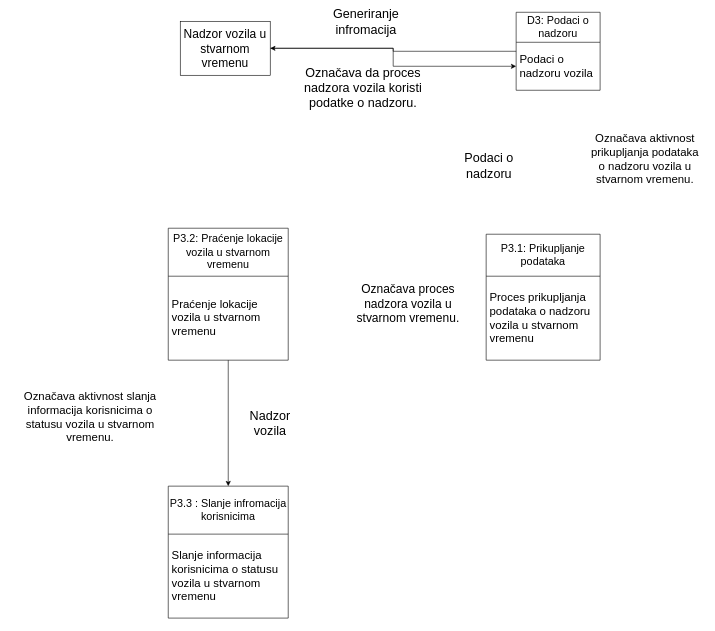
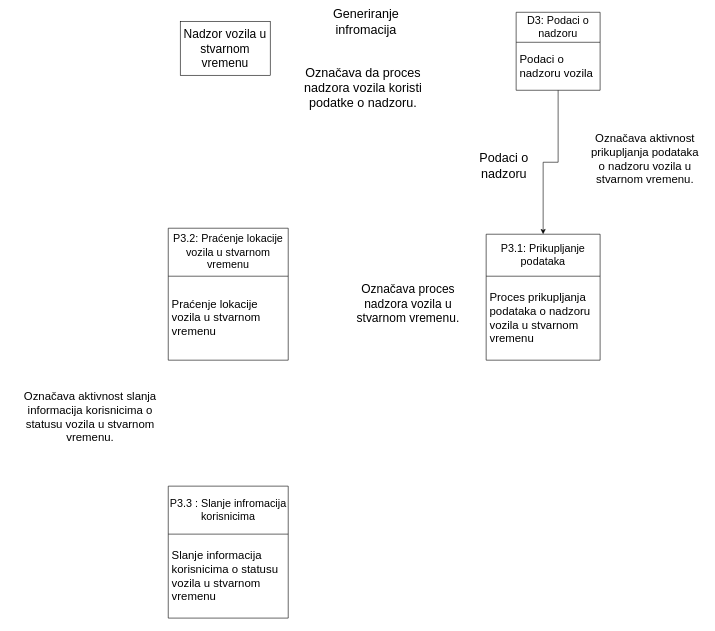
(271, 48) -> none
(455, 51) -> (543, 162)
(489, 165) -> (504, 165)
(270, 423) -> none
(228, 480) -> none
